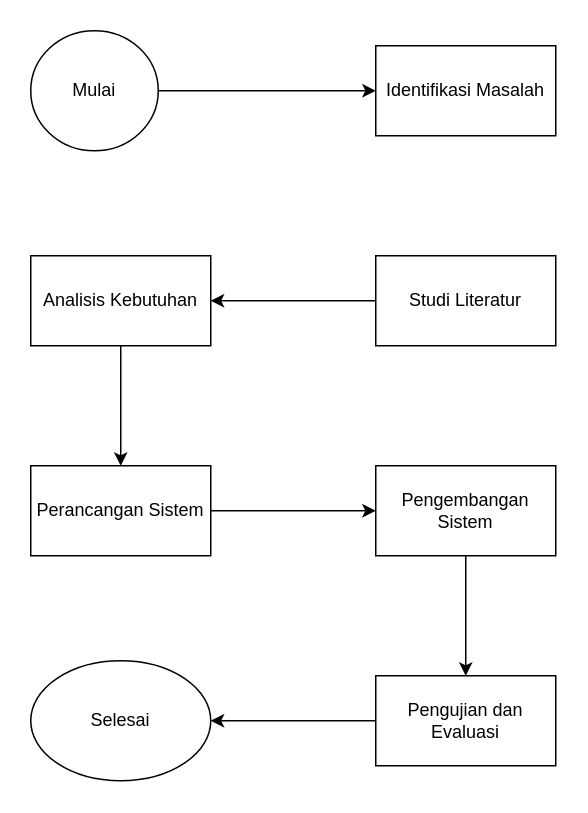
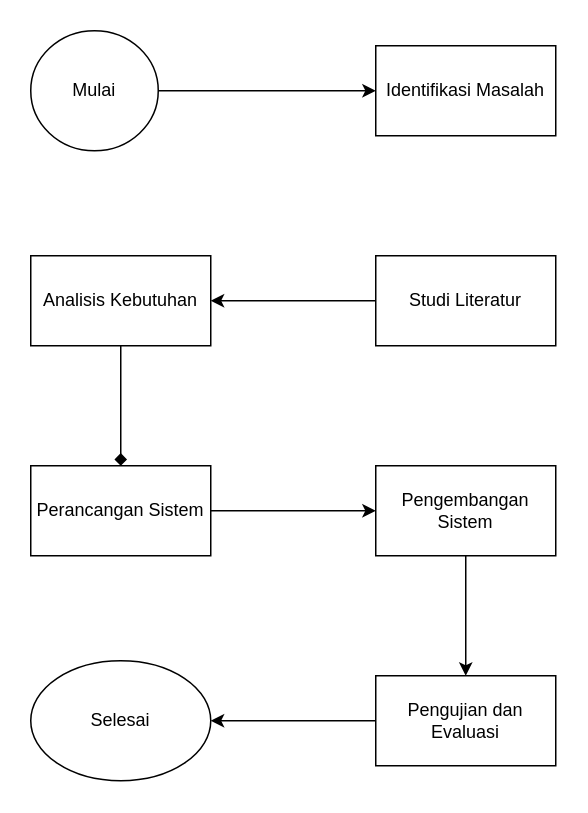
(121, 454) -> (121, 453)
